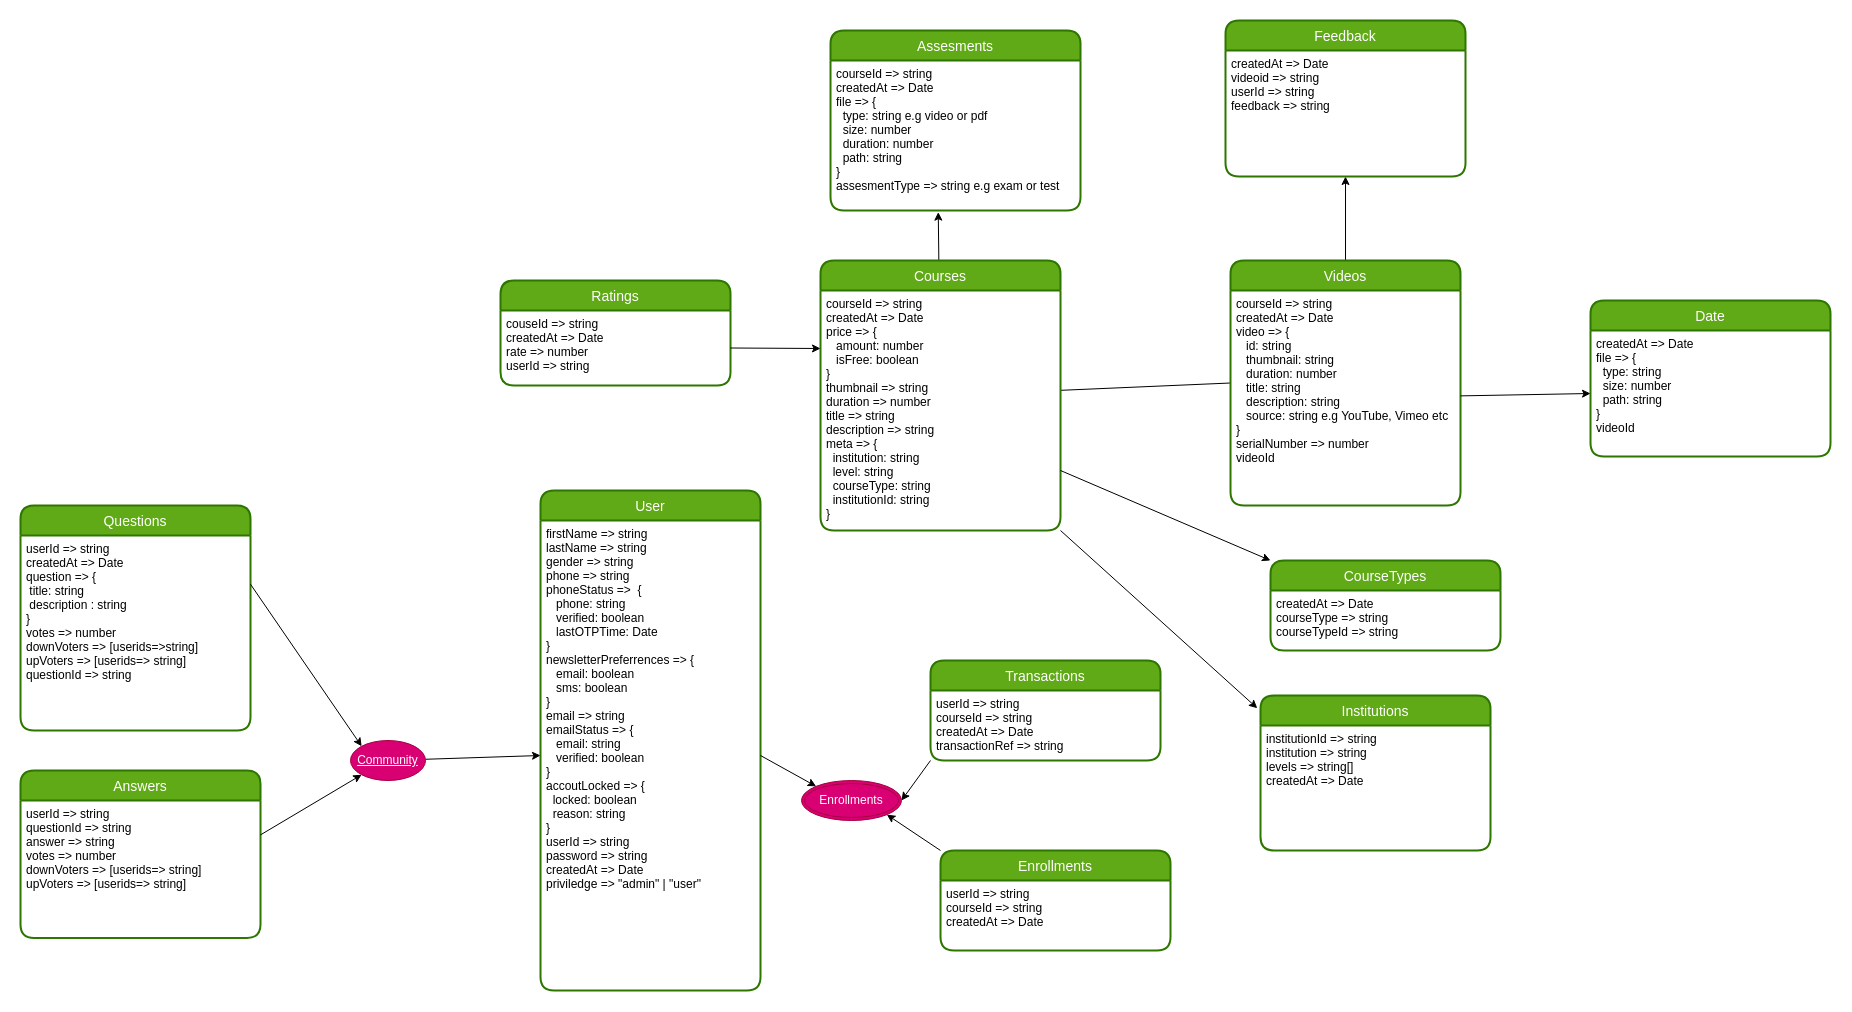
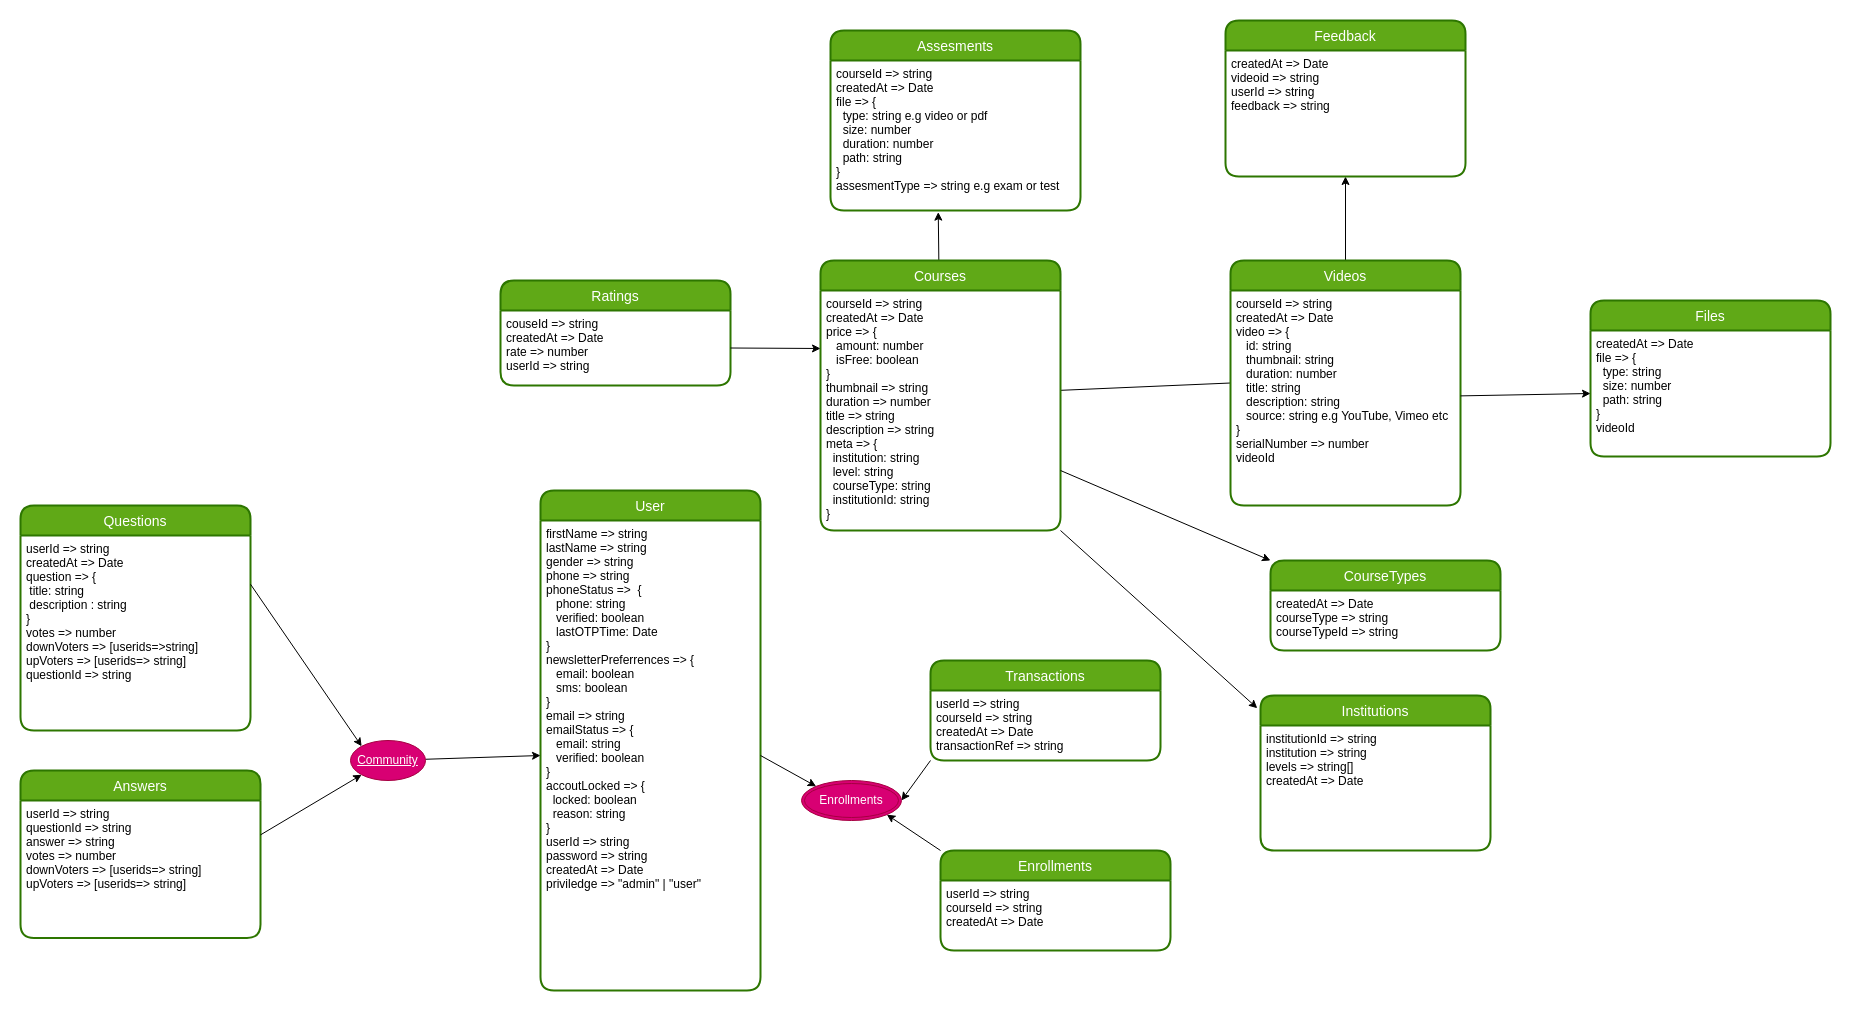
(1710, 316) -> (1710, 316)
